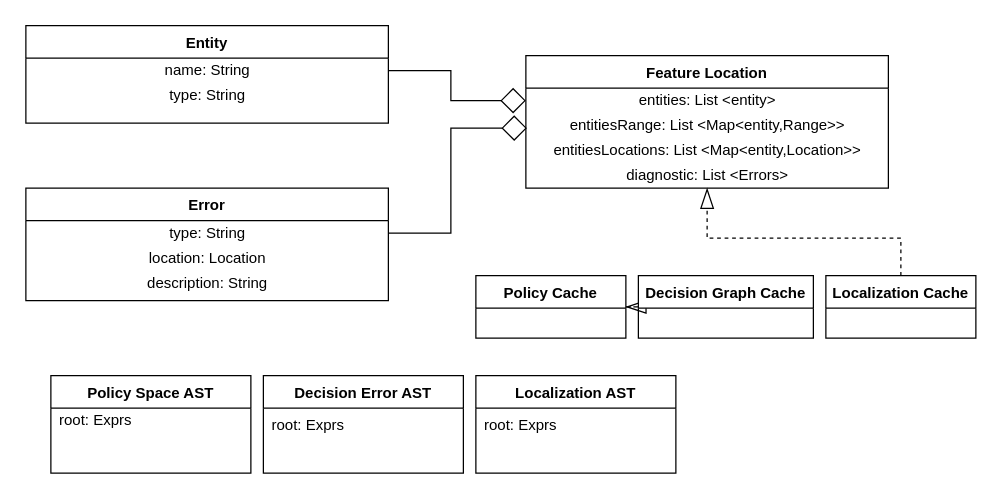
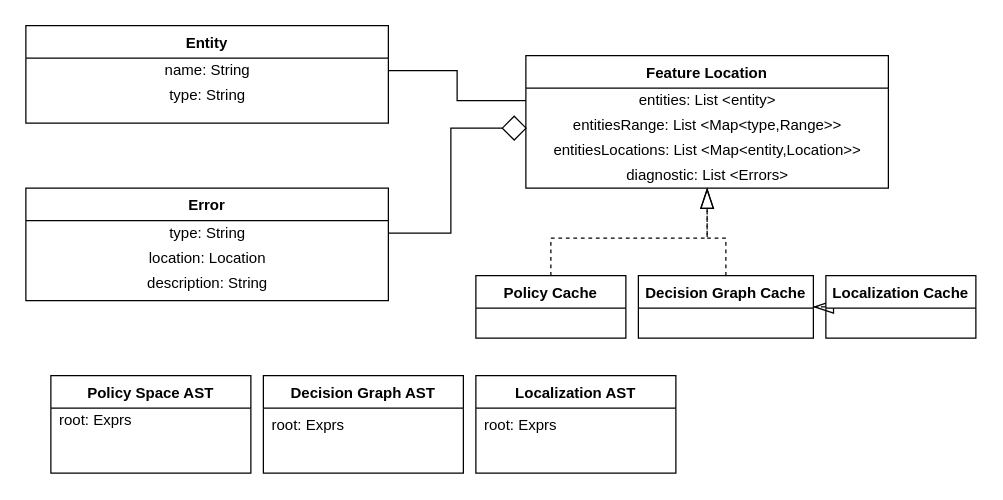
(500, 101) -> (510, 101)
(708, 126) -> (708, 126)
none -> (608, 238)
(832, 238) -> (823, 307)
(636, 307) -> (726, 258)
(363, 393) -> (363, 393)
